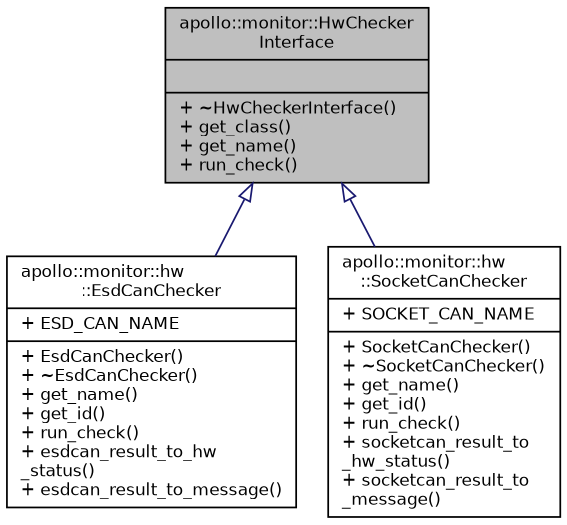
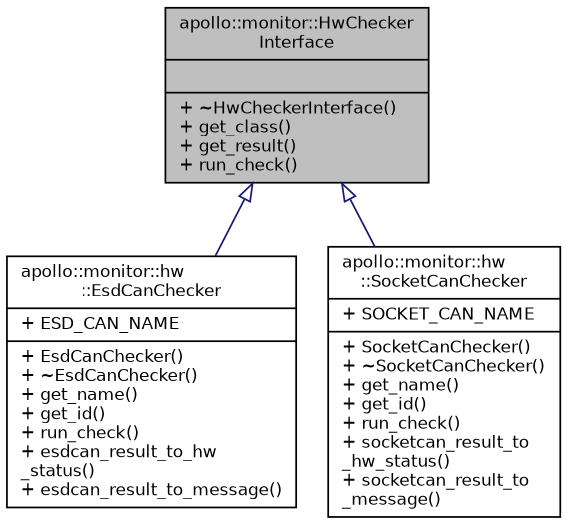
(238, 146) -> (238, 146)
